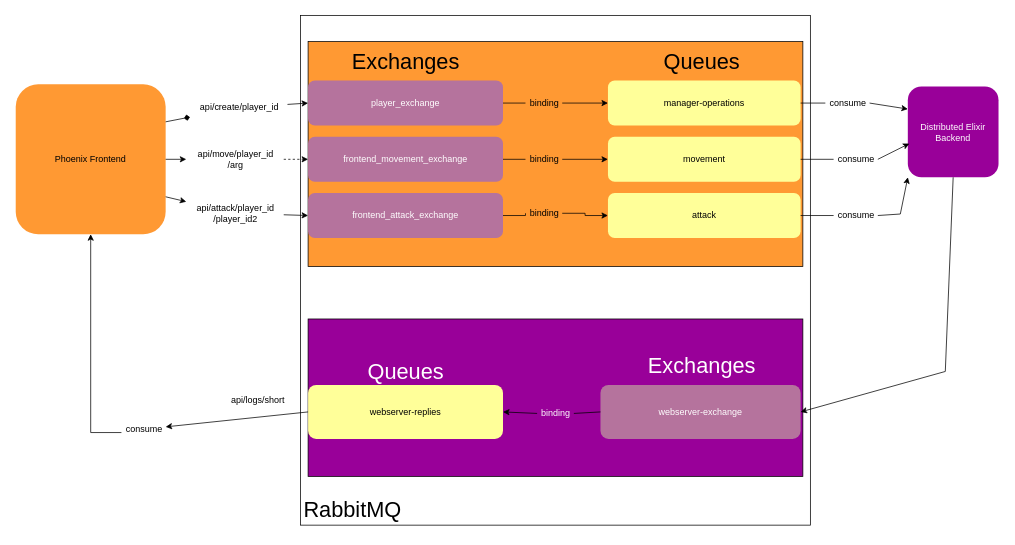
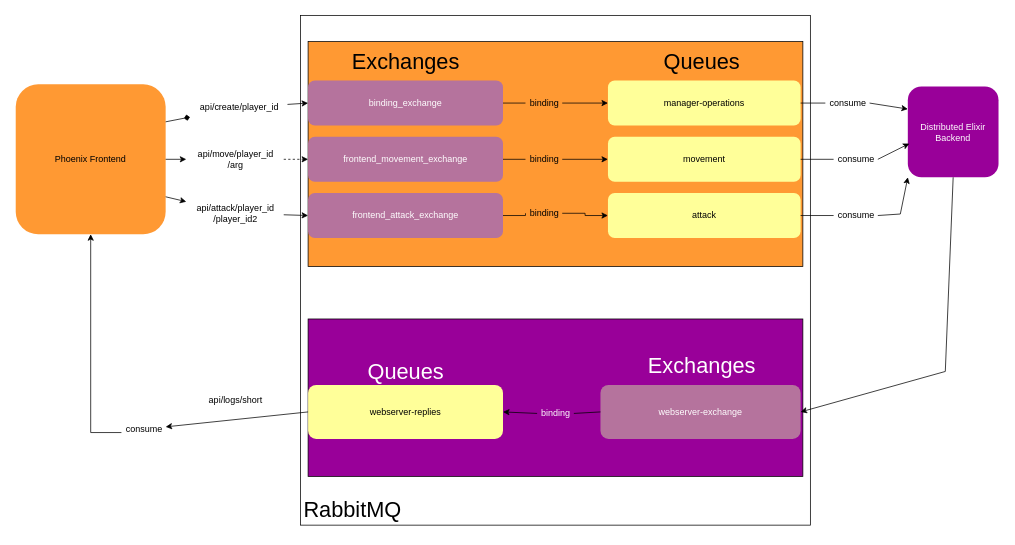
(405, 103) -> (405, 103)
(257, 400) -> (235, 400)
